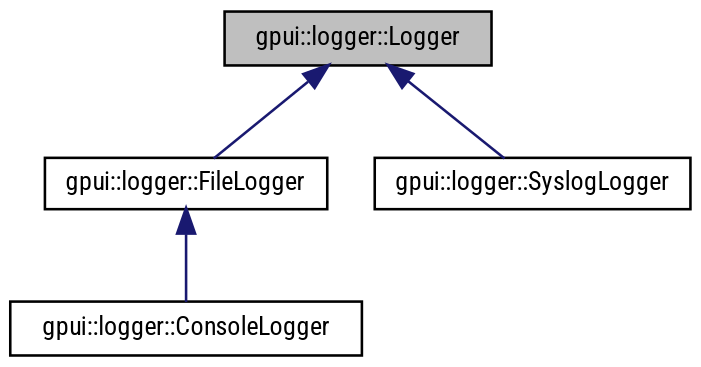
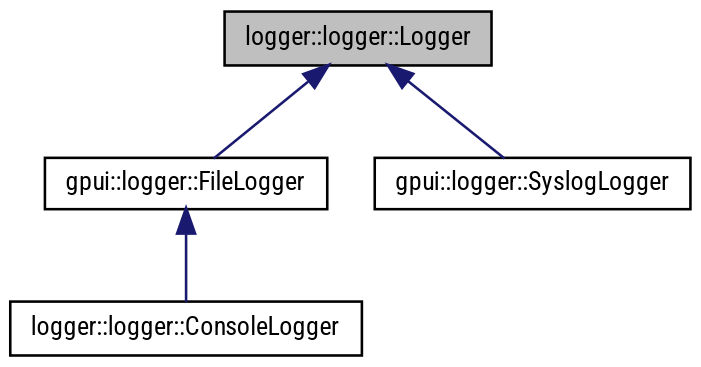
(358, 38) -> (358, 38)
(186, 329) -> (186, 329)
